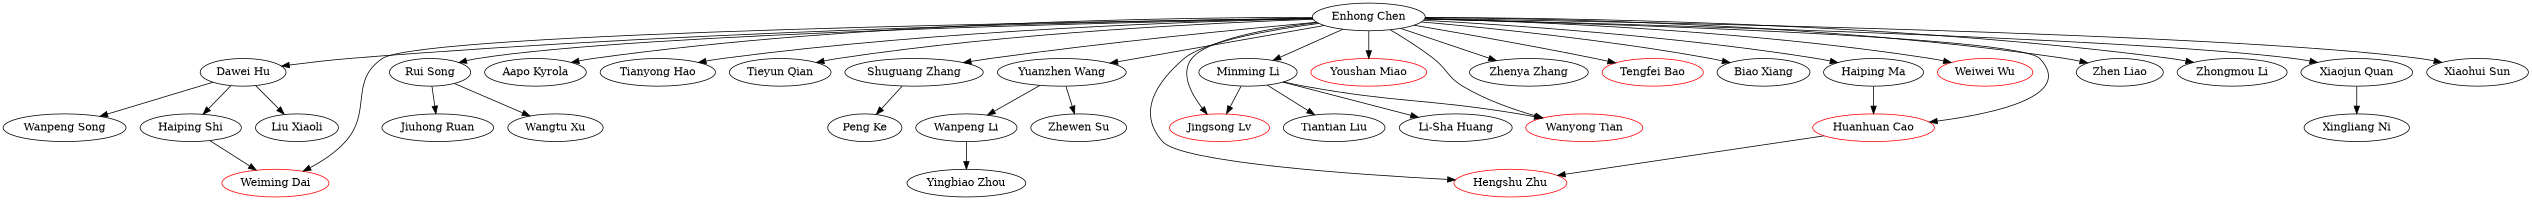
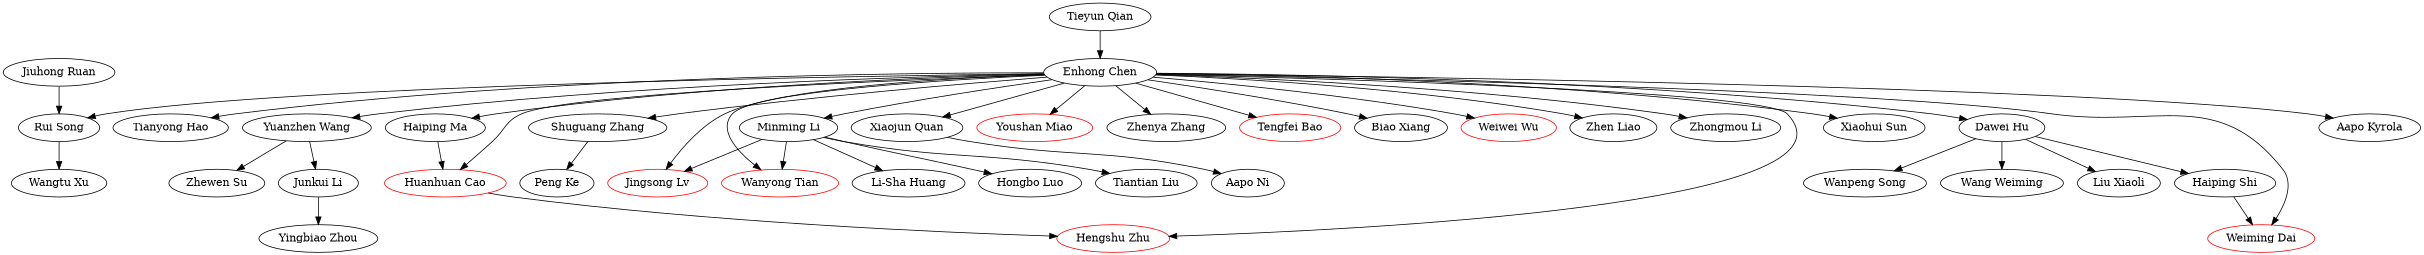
(1068, 33) -> (1100, 41)
(433, 96) -> (59, 96)
(966, 128) -> (318, 183)
(2357, 128) -> (1248, 183)
none -> (1030, 183)
none -> (2002, 183)
